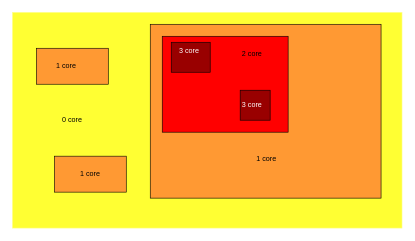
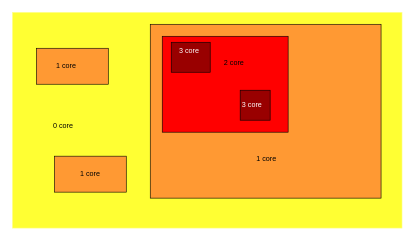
(252, 54) -> (234, 63)
(72, 120) -> (63, 126)
